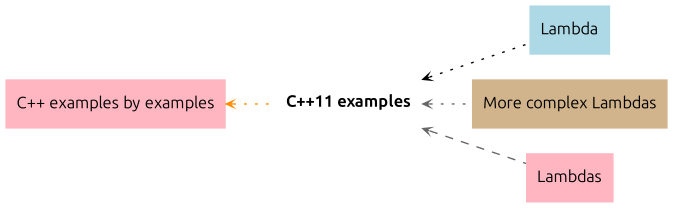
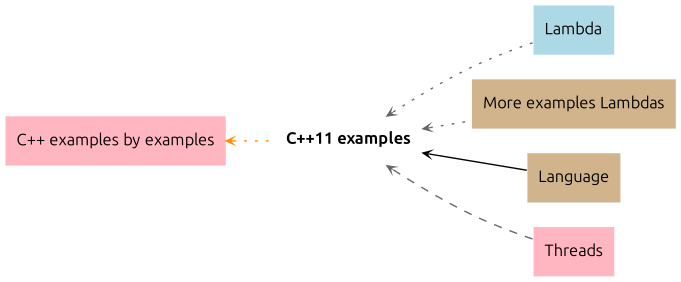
(479, 60) -> (461, 73)
(570, 104) -> (574, 104)
(570, 178) -> (574, 252)
none -> (574, 178)
